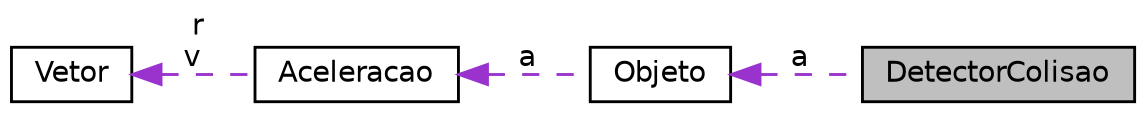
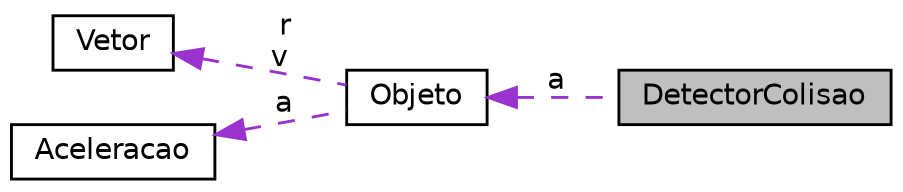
(208, 74) -> (274, 72)
